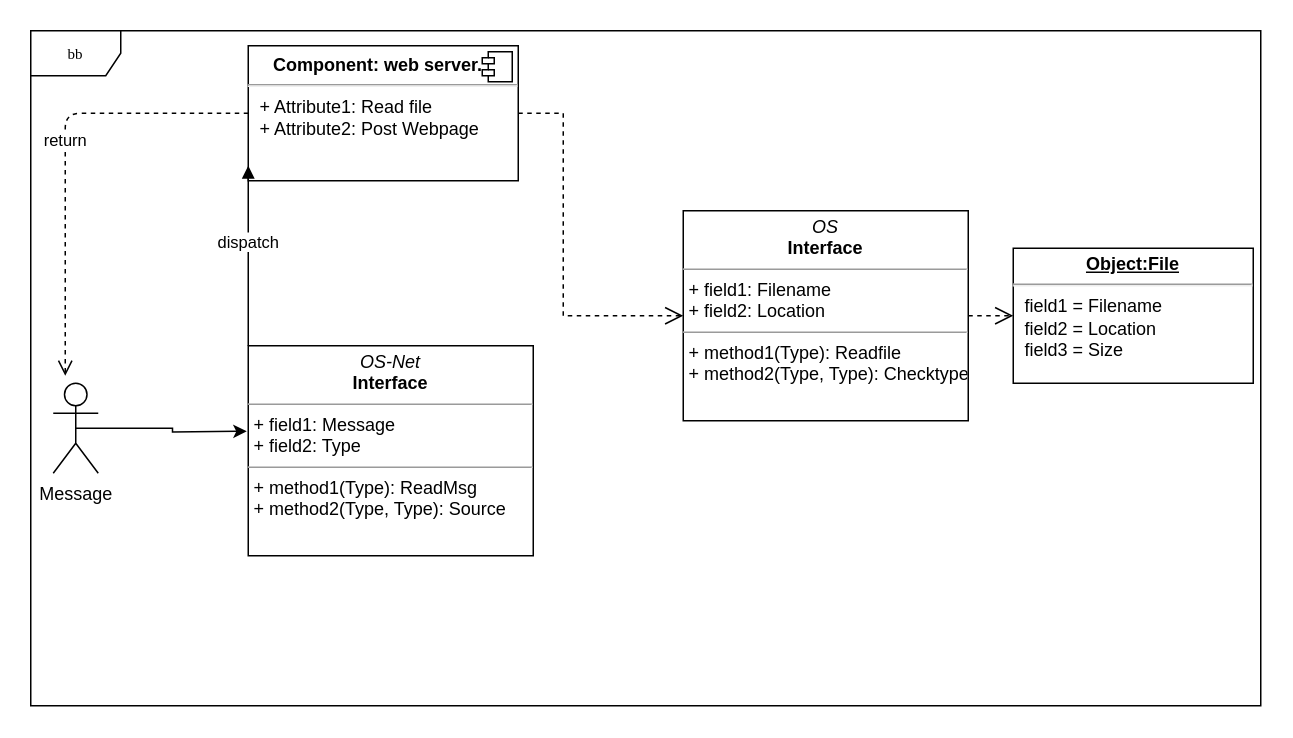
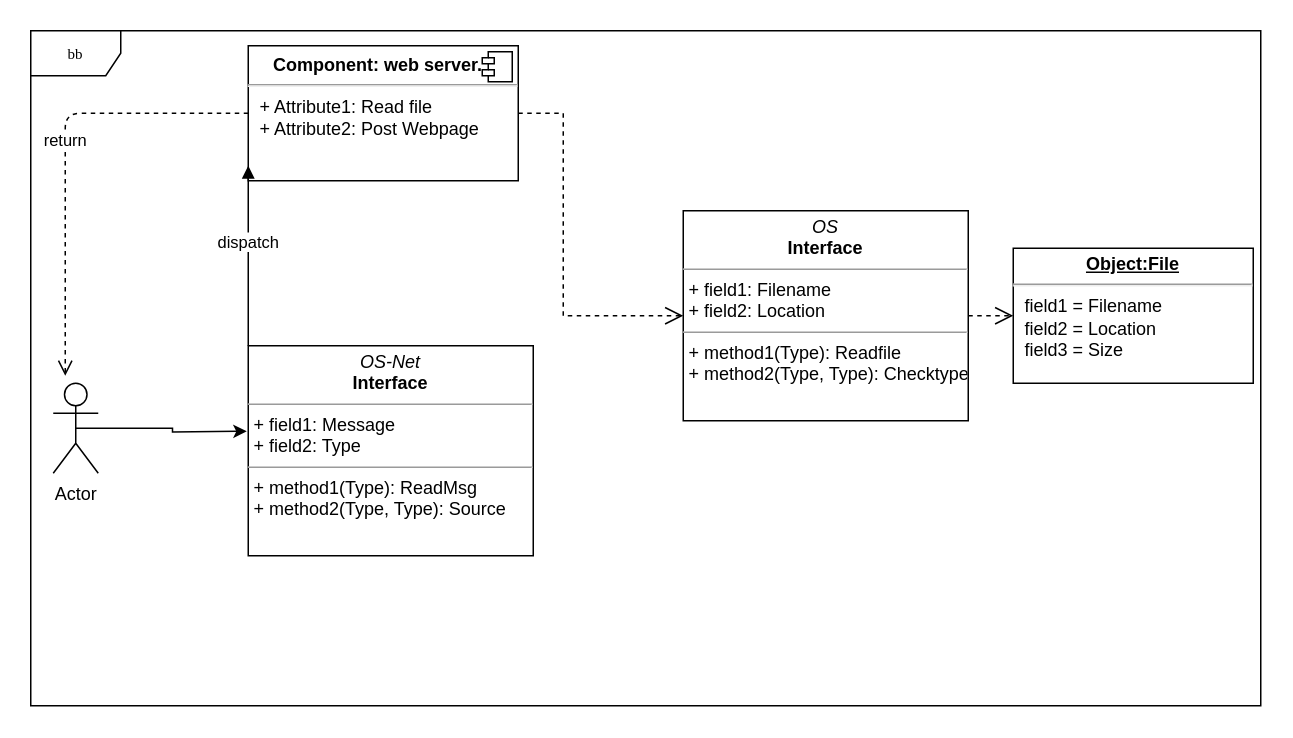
(77, 495) -> (77, 495)
